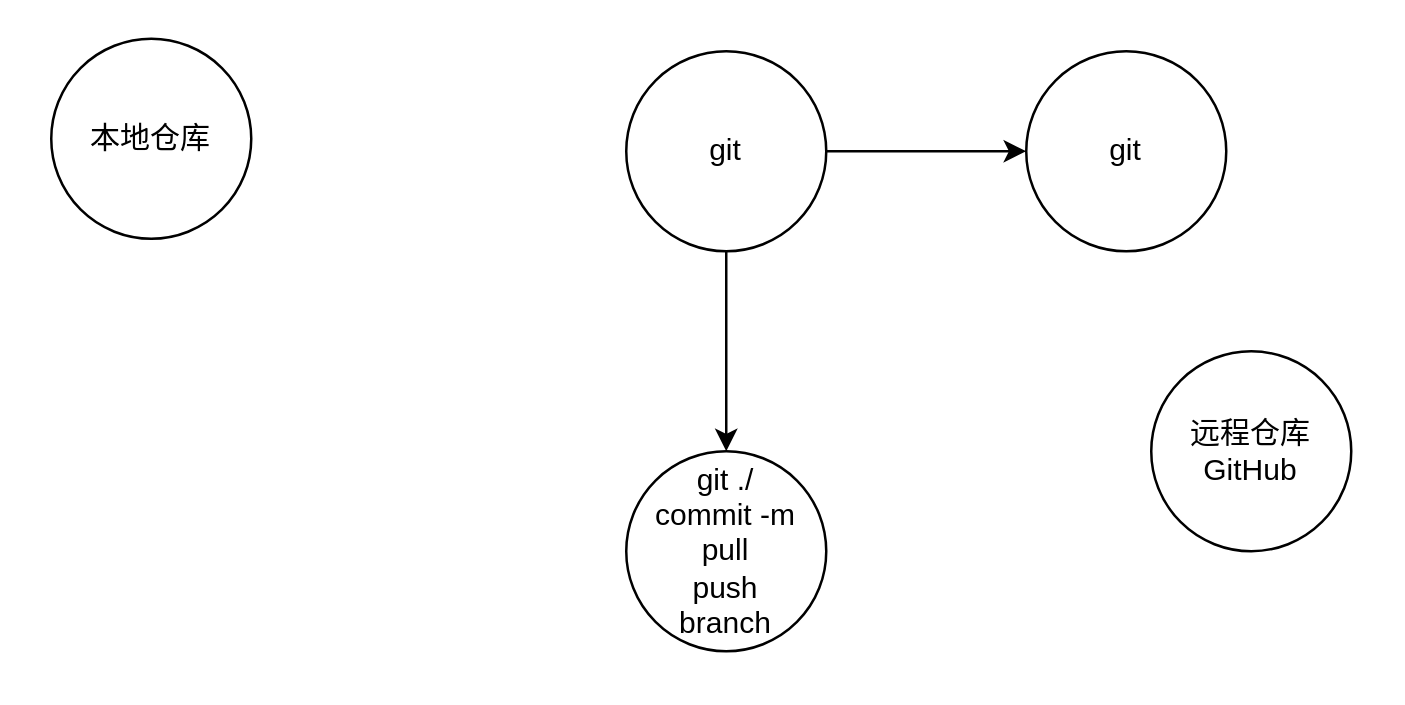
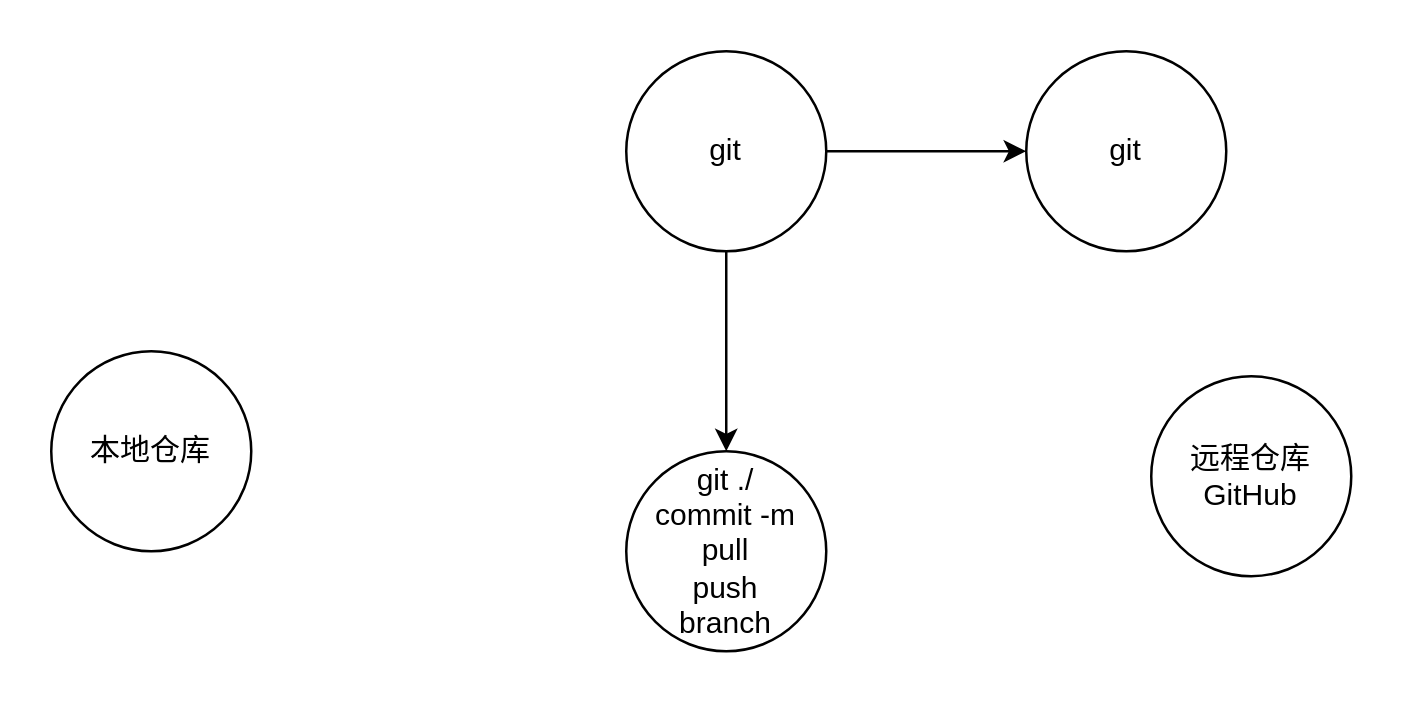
(151, 139) -> (151, 451)
(1251, 451) -> (1251, 476)
